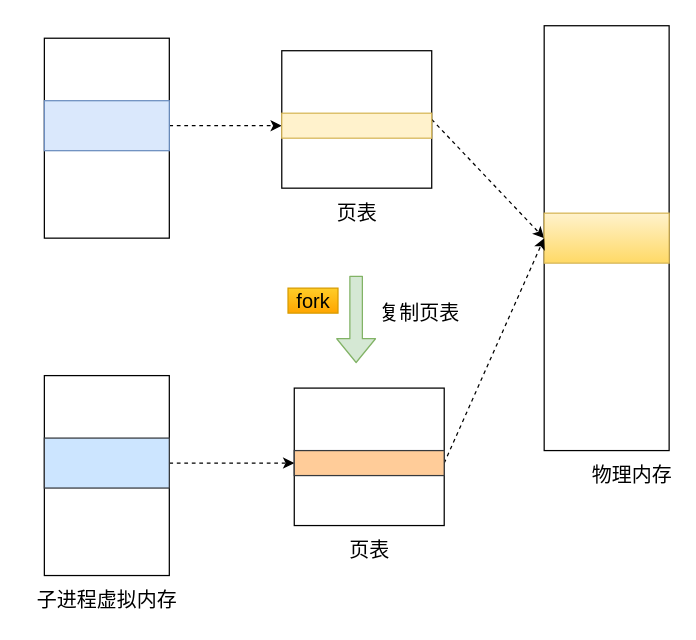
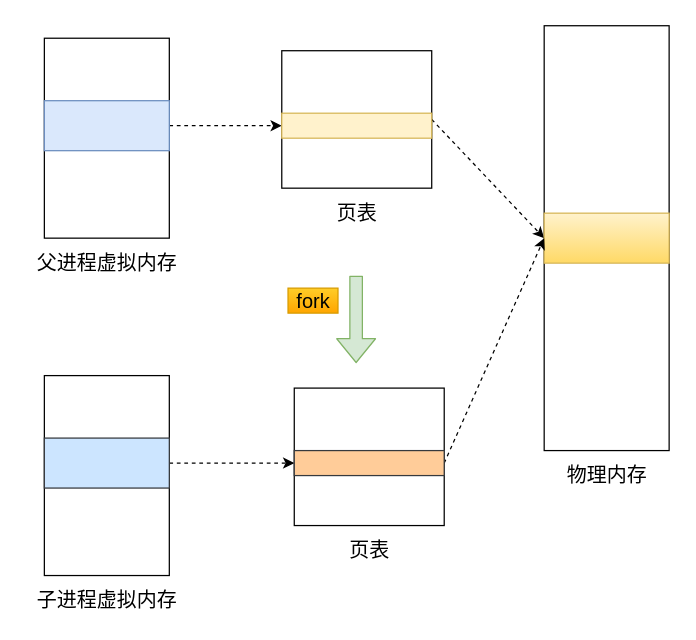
none -> (107, 263)
(419, 313) -> none
(632, 476) -> (607, 476)
